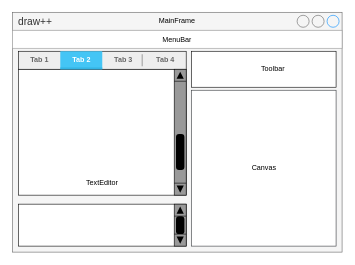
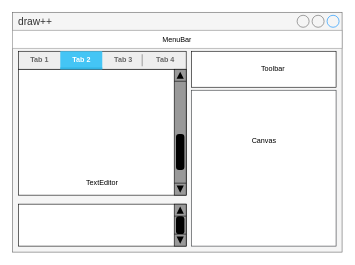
(177, 21) -> none
(264, 168) -> (264, 141)
